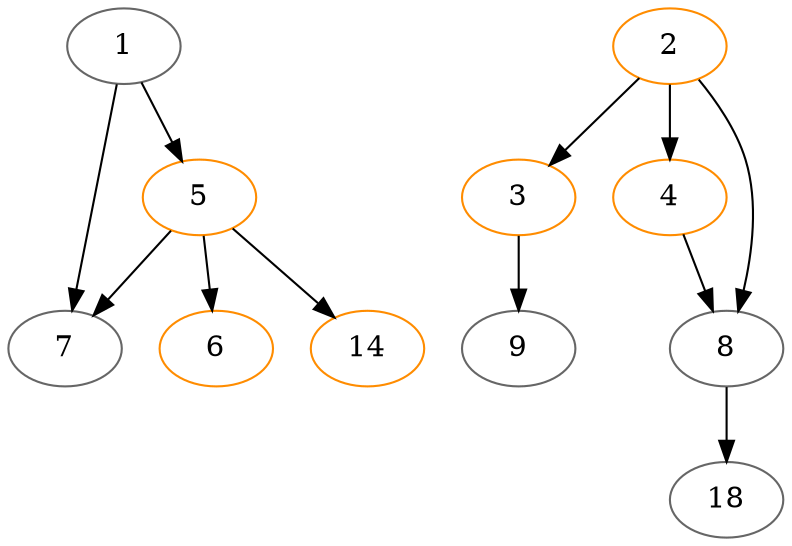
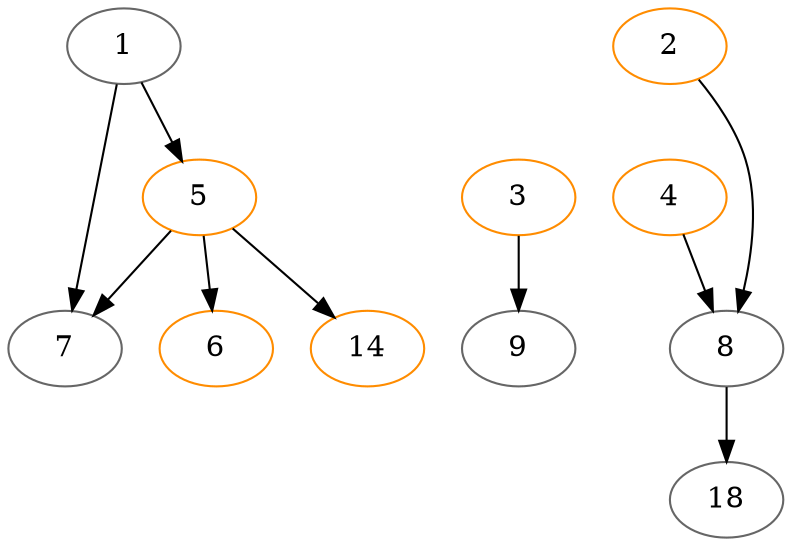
(670, 111) -> none
(602, 114) -> none
